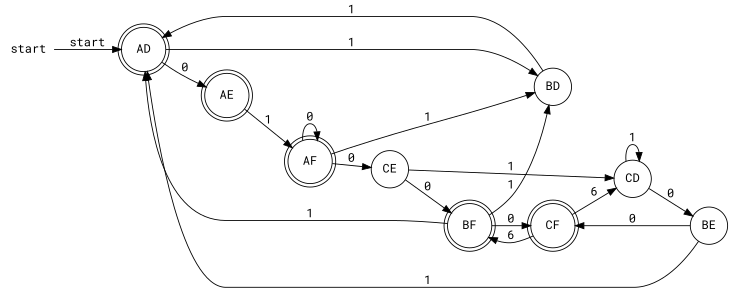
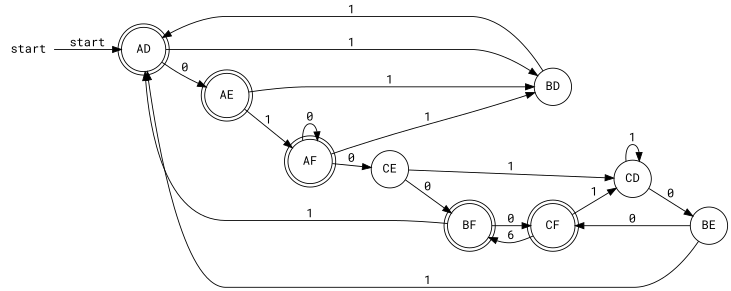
(529, 168) -> (387, 87)
(595, 192) -> (595, 192)
